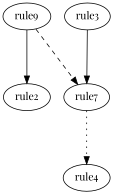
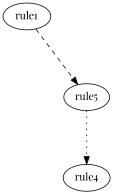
(27, 16) -> (27, 16)
(87, 16) -> none
(27, 97) -> none
(87, 97) -> (87, 97)
